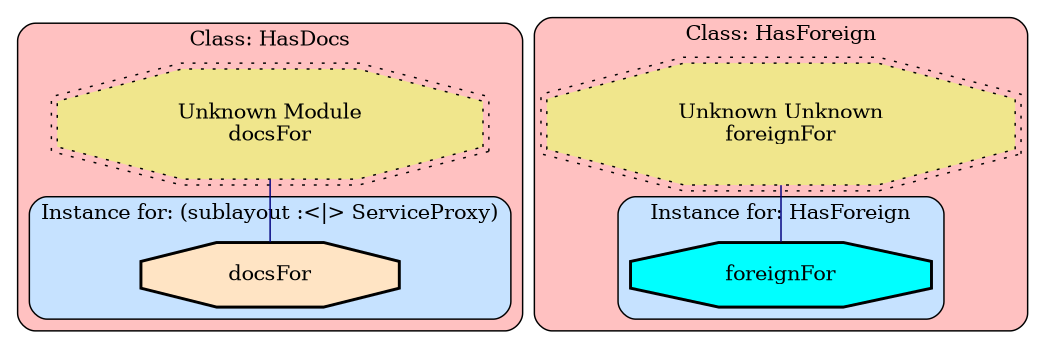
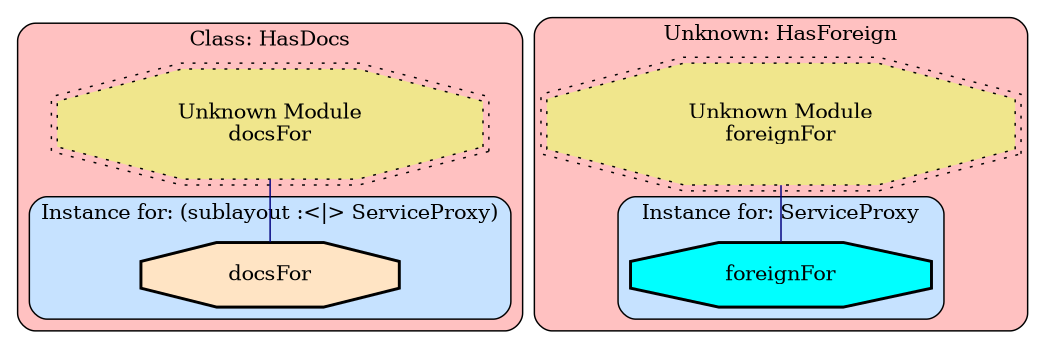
(781, 34) -> (781, 34)
(781, 124) -> (781, 124)
(781, 214) -> (781, 214)
